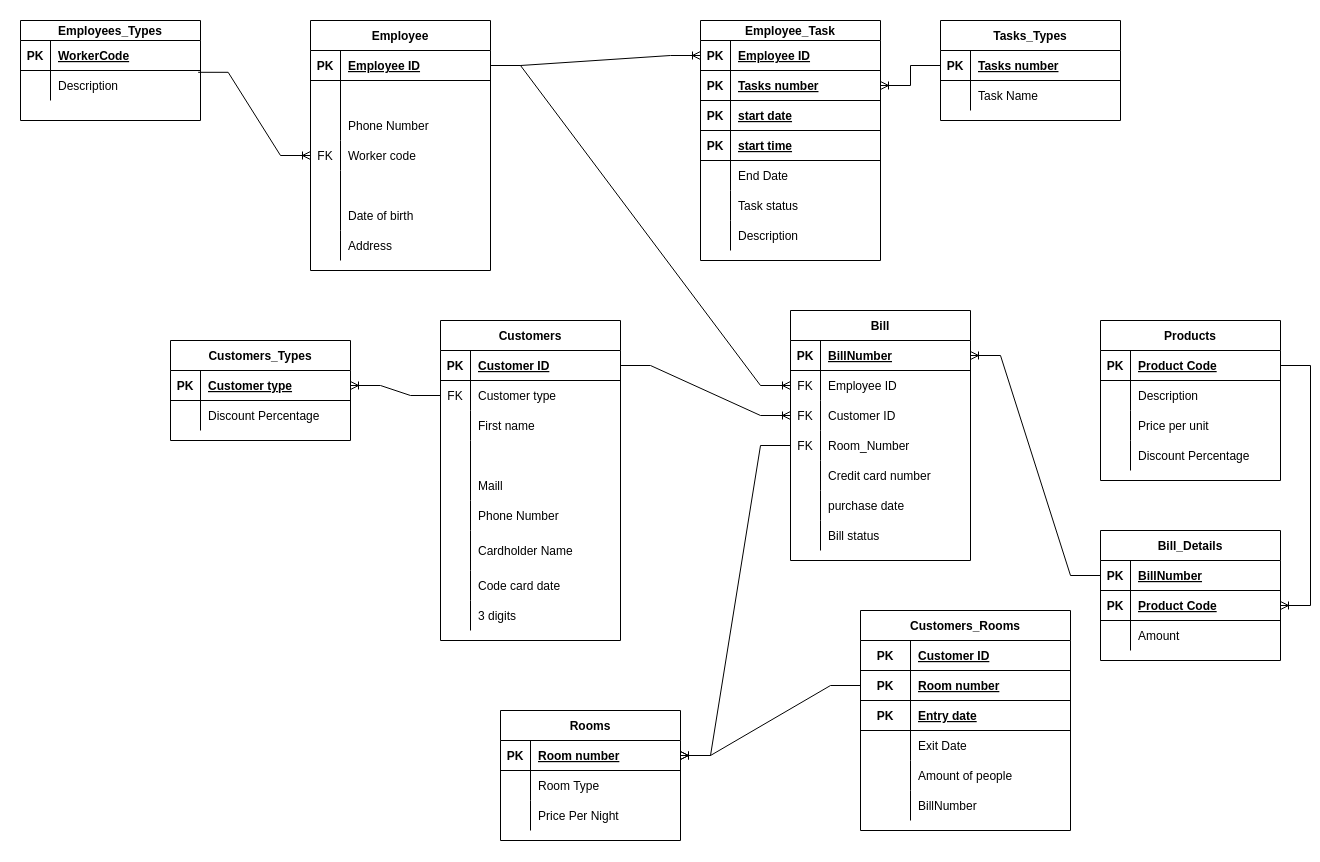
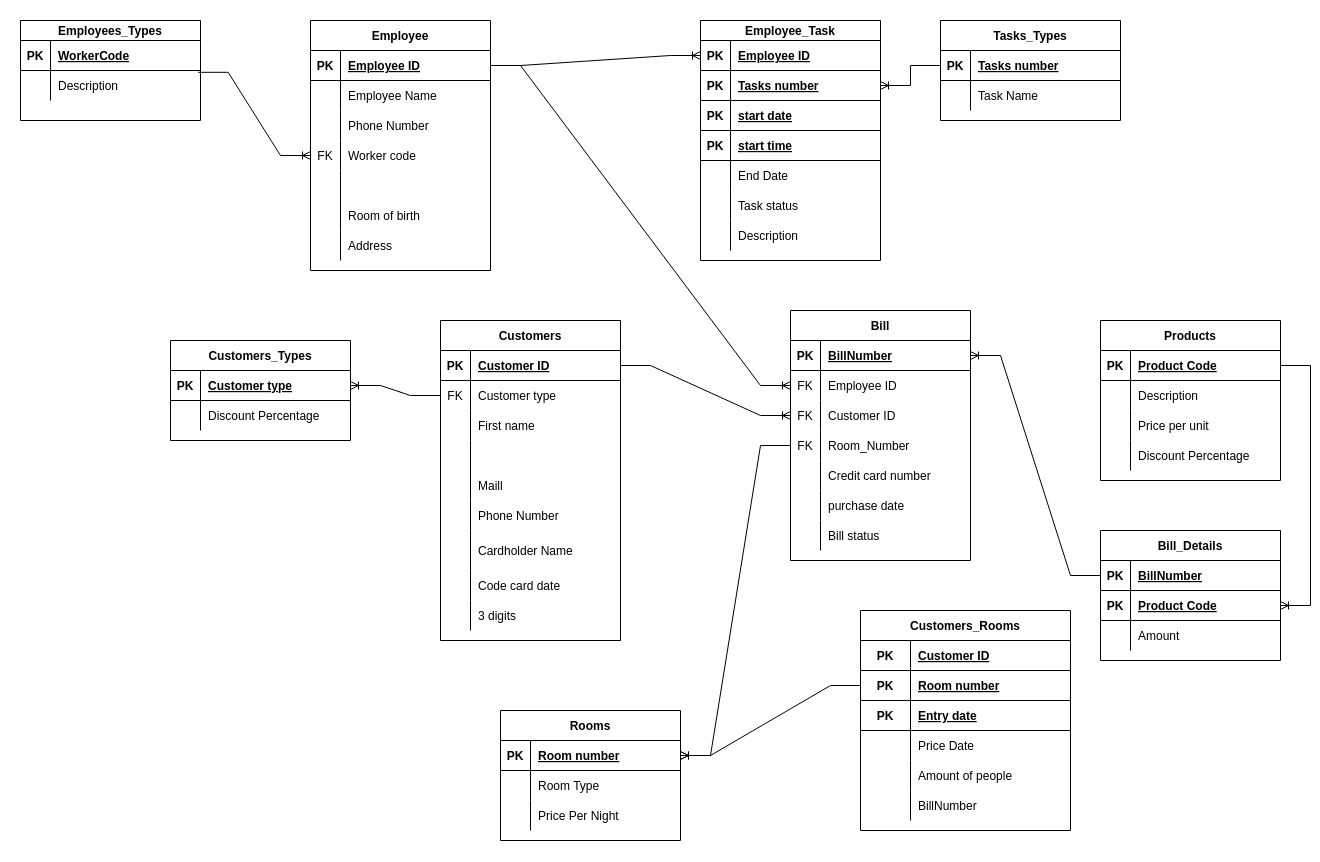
none -> (416, 96)
(387, 216) -> (387, 216)
(947, 746) -> (950, 746)
